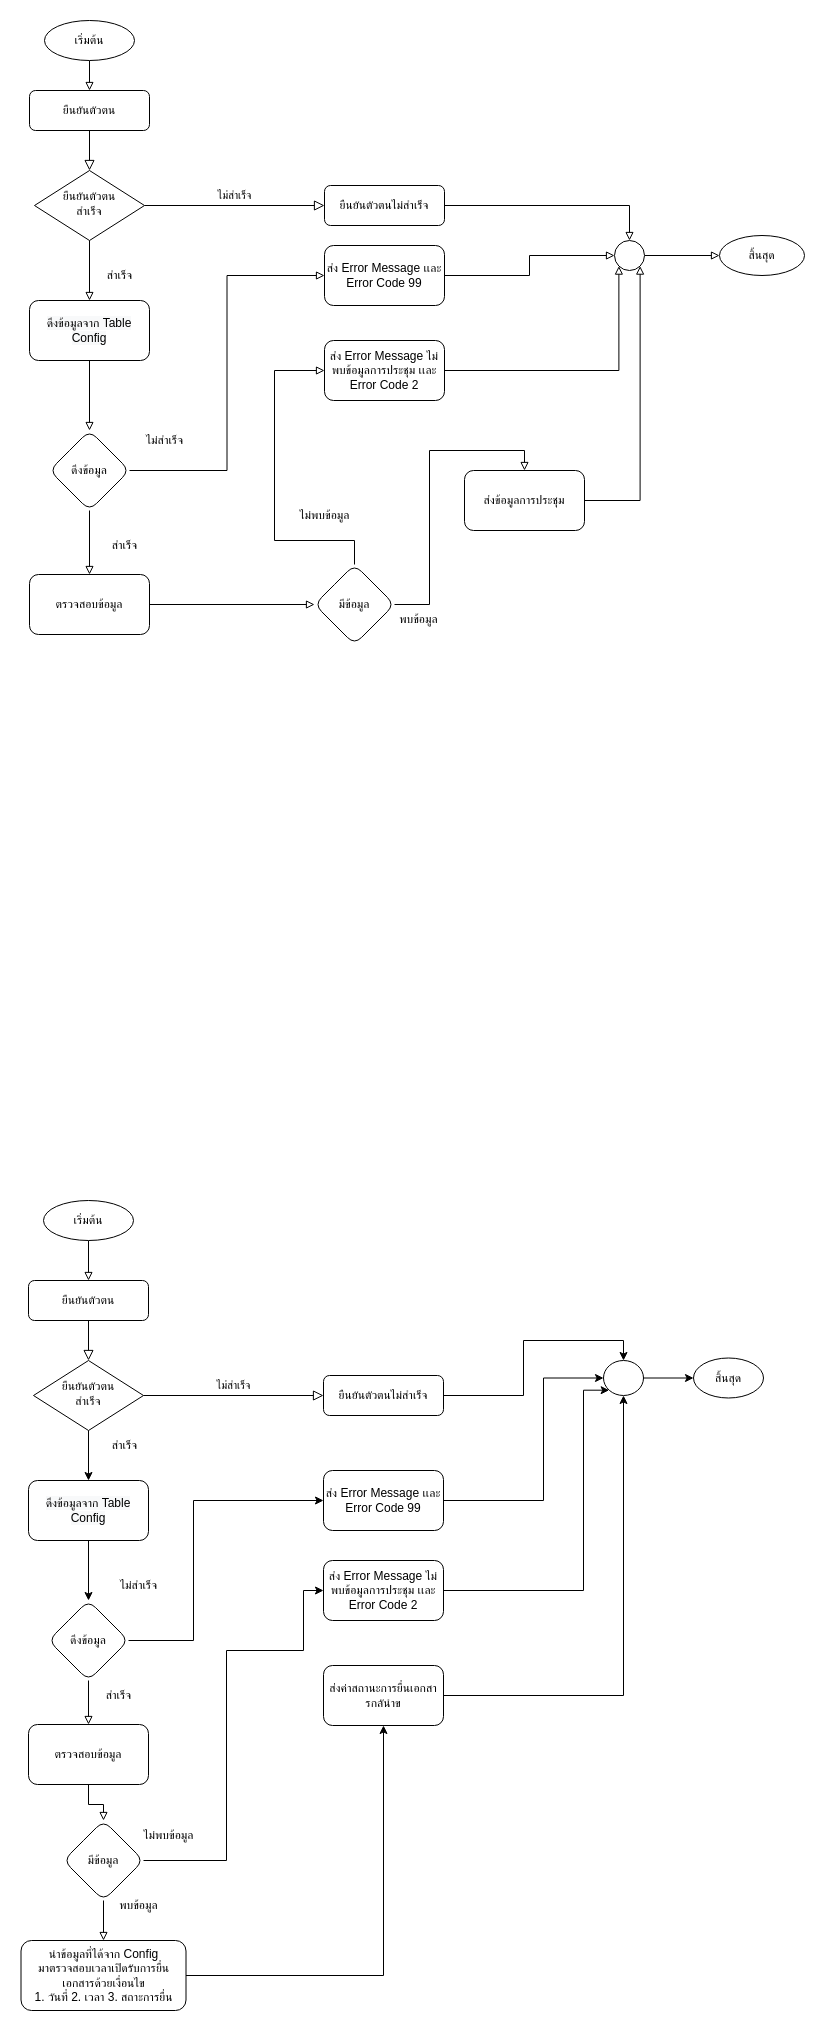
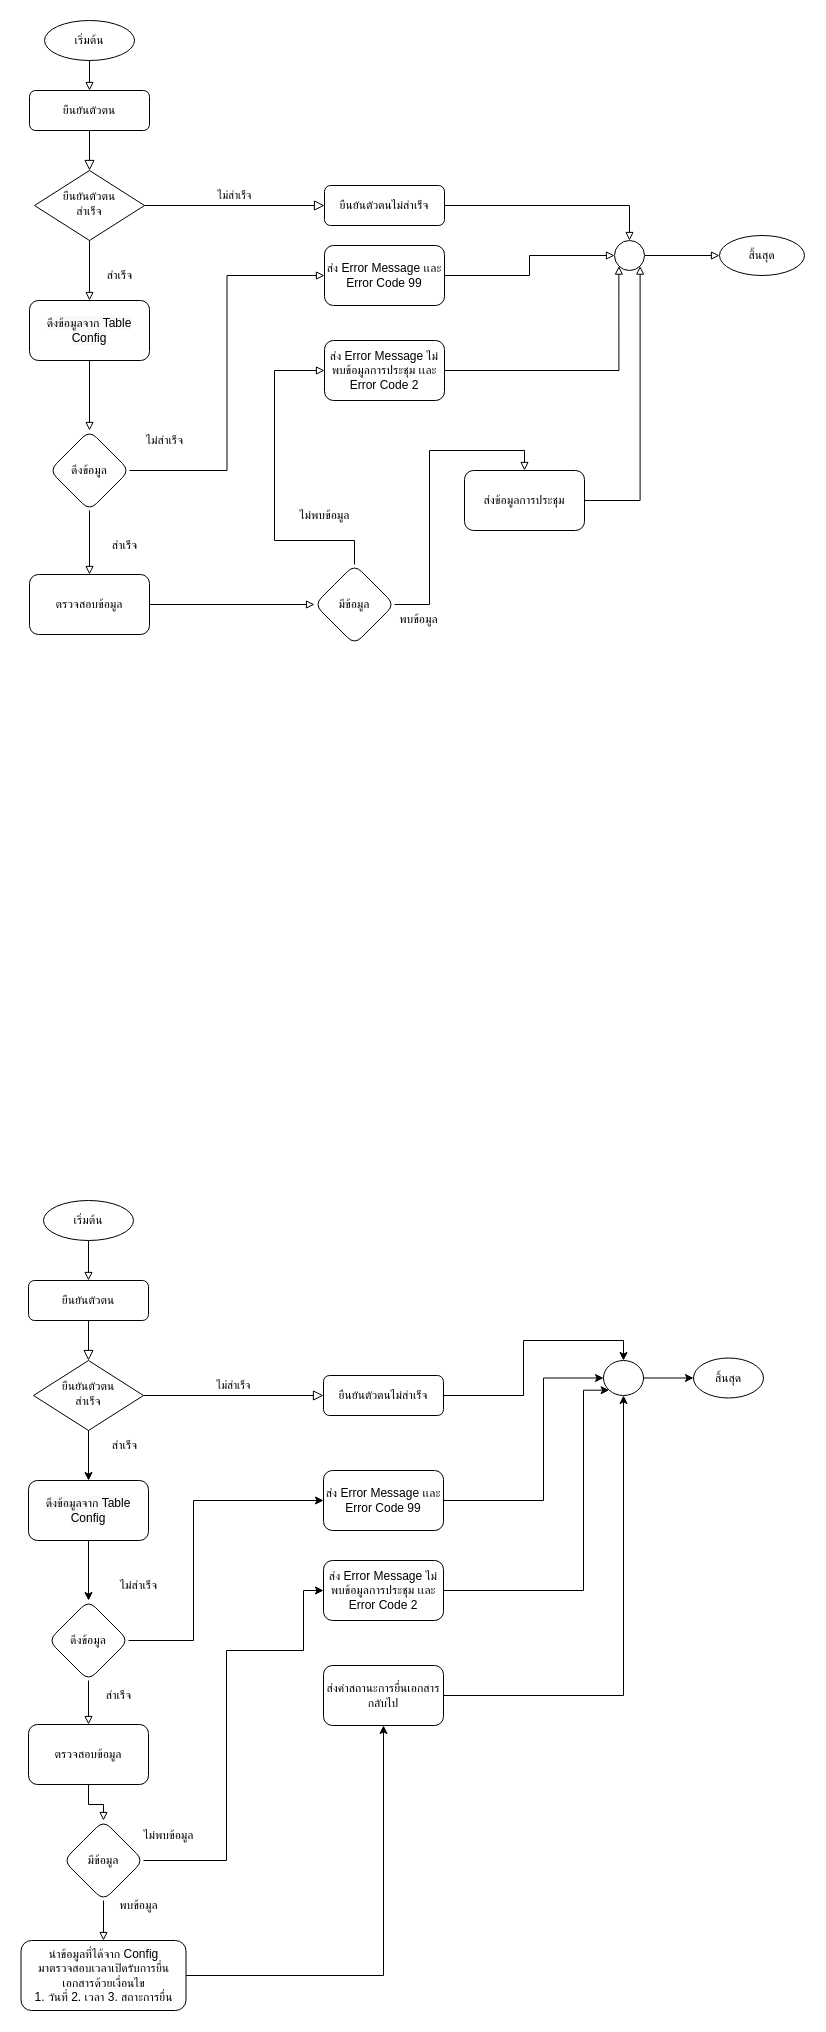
(384, 1696) -> (384, 1696)
